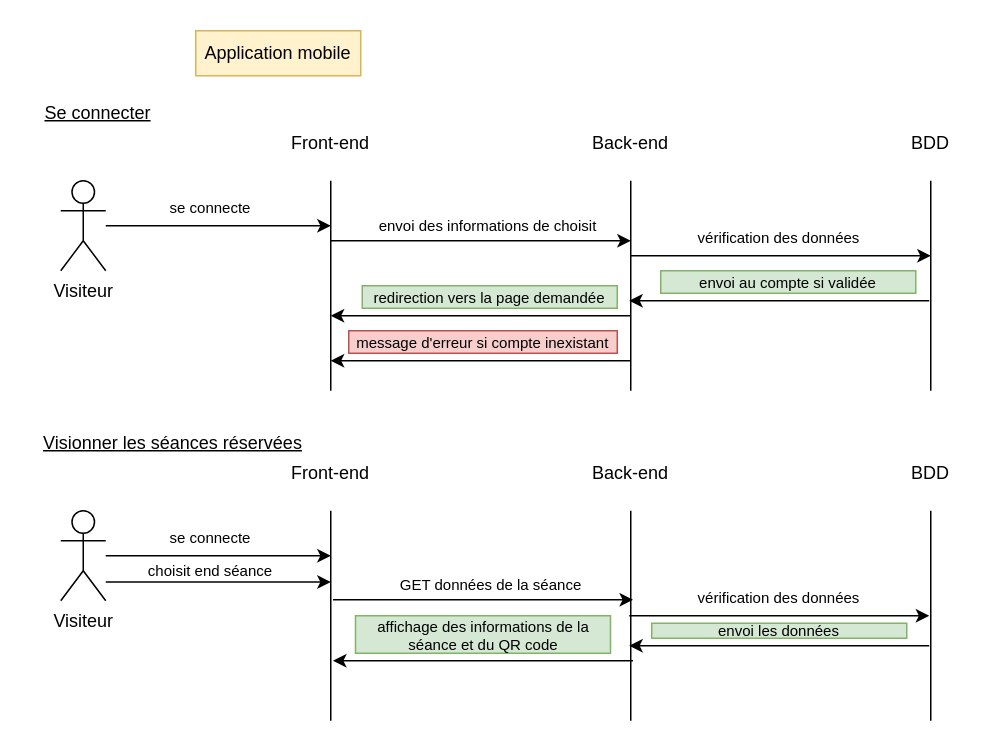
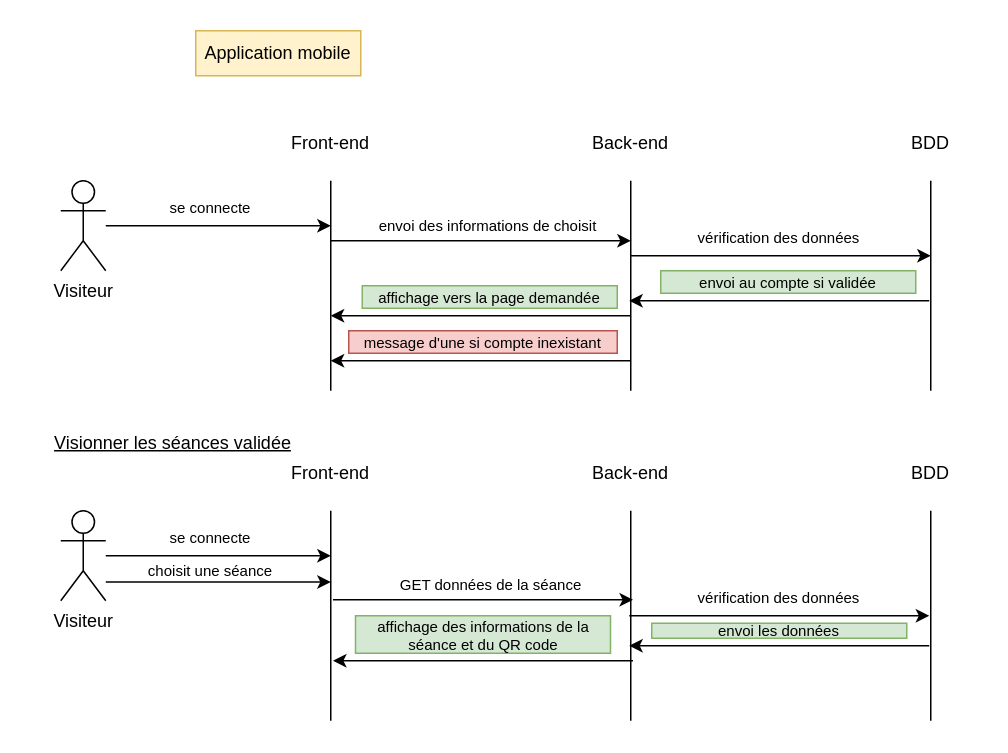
(98, 113) -> none
(490, 298) -> (490, 298)
(483, 343) -> (483, 343)
(173, 443) -> (173, 443)
(211, 571) -> (211, 571)
